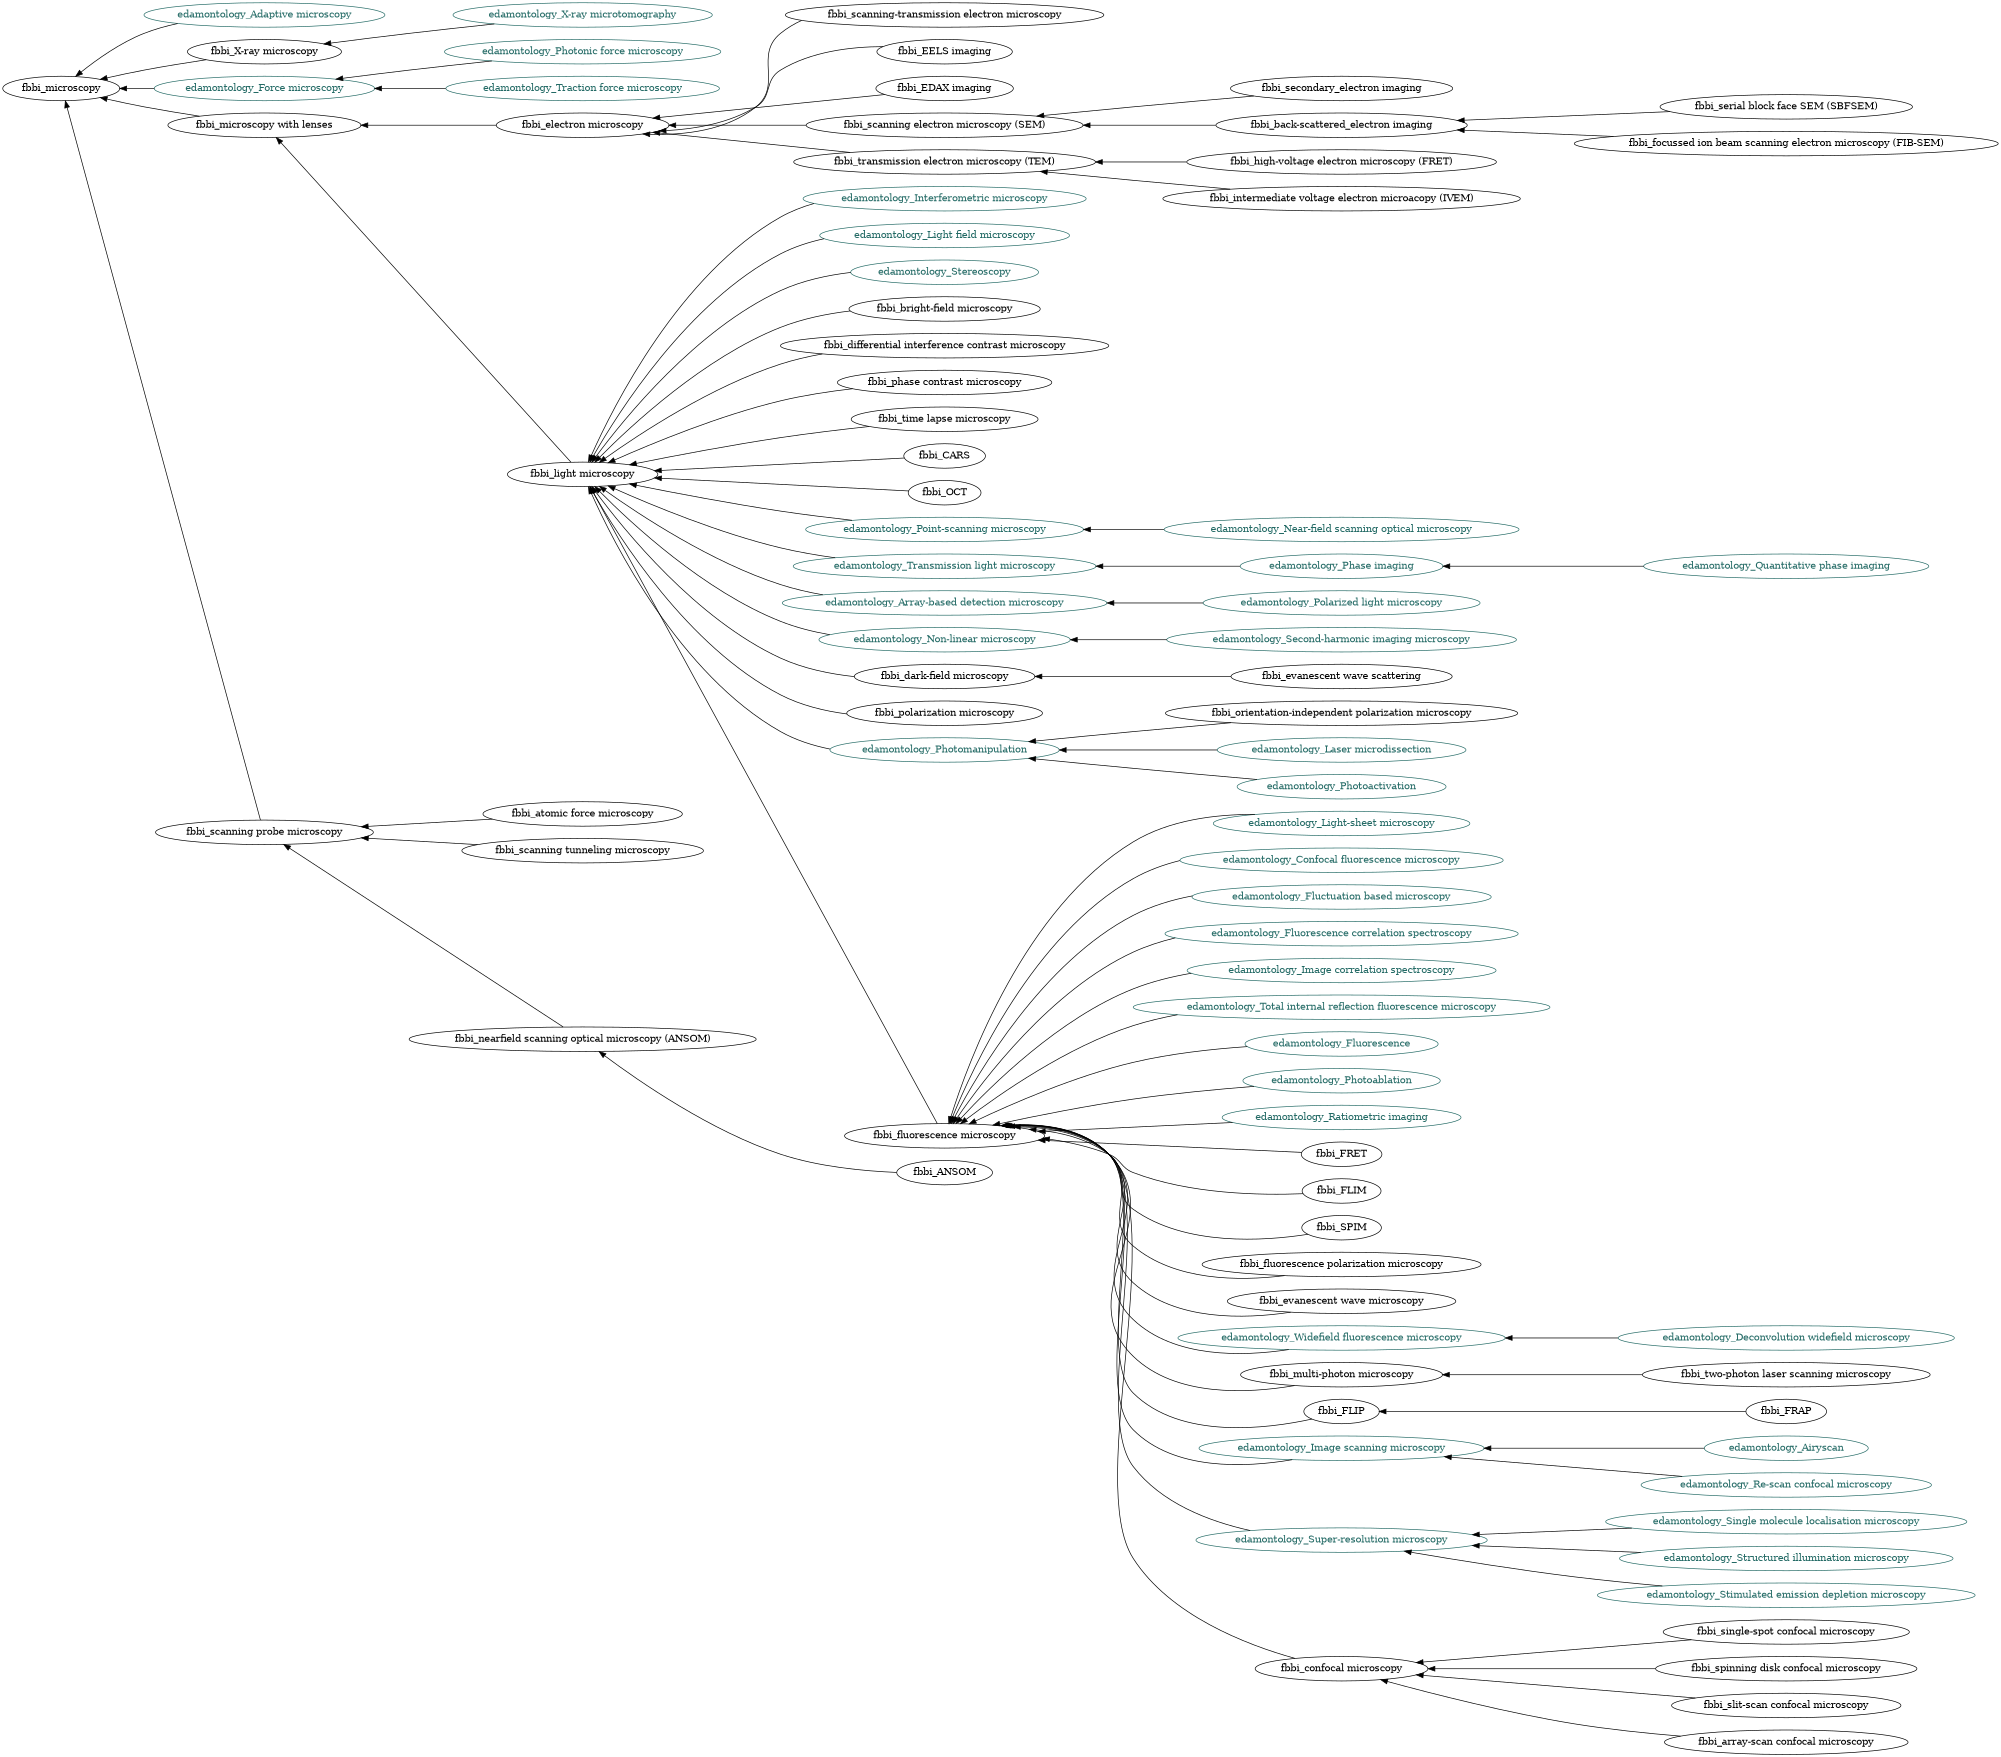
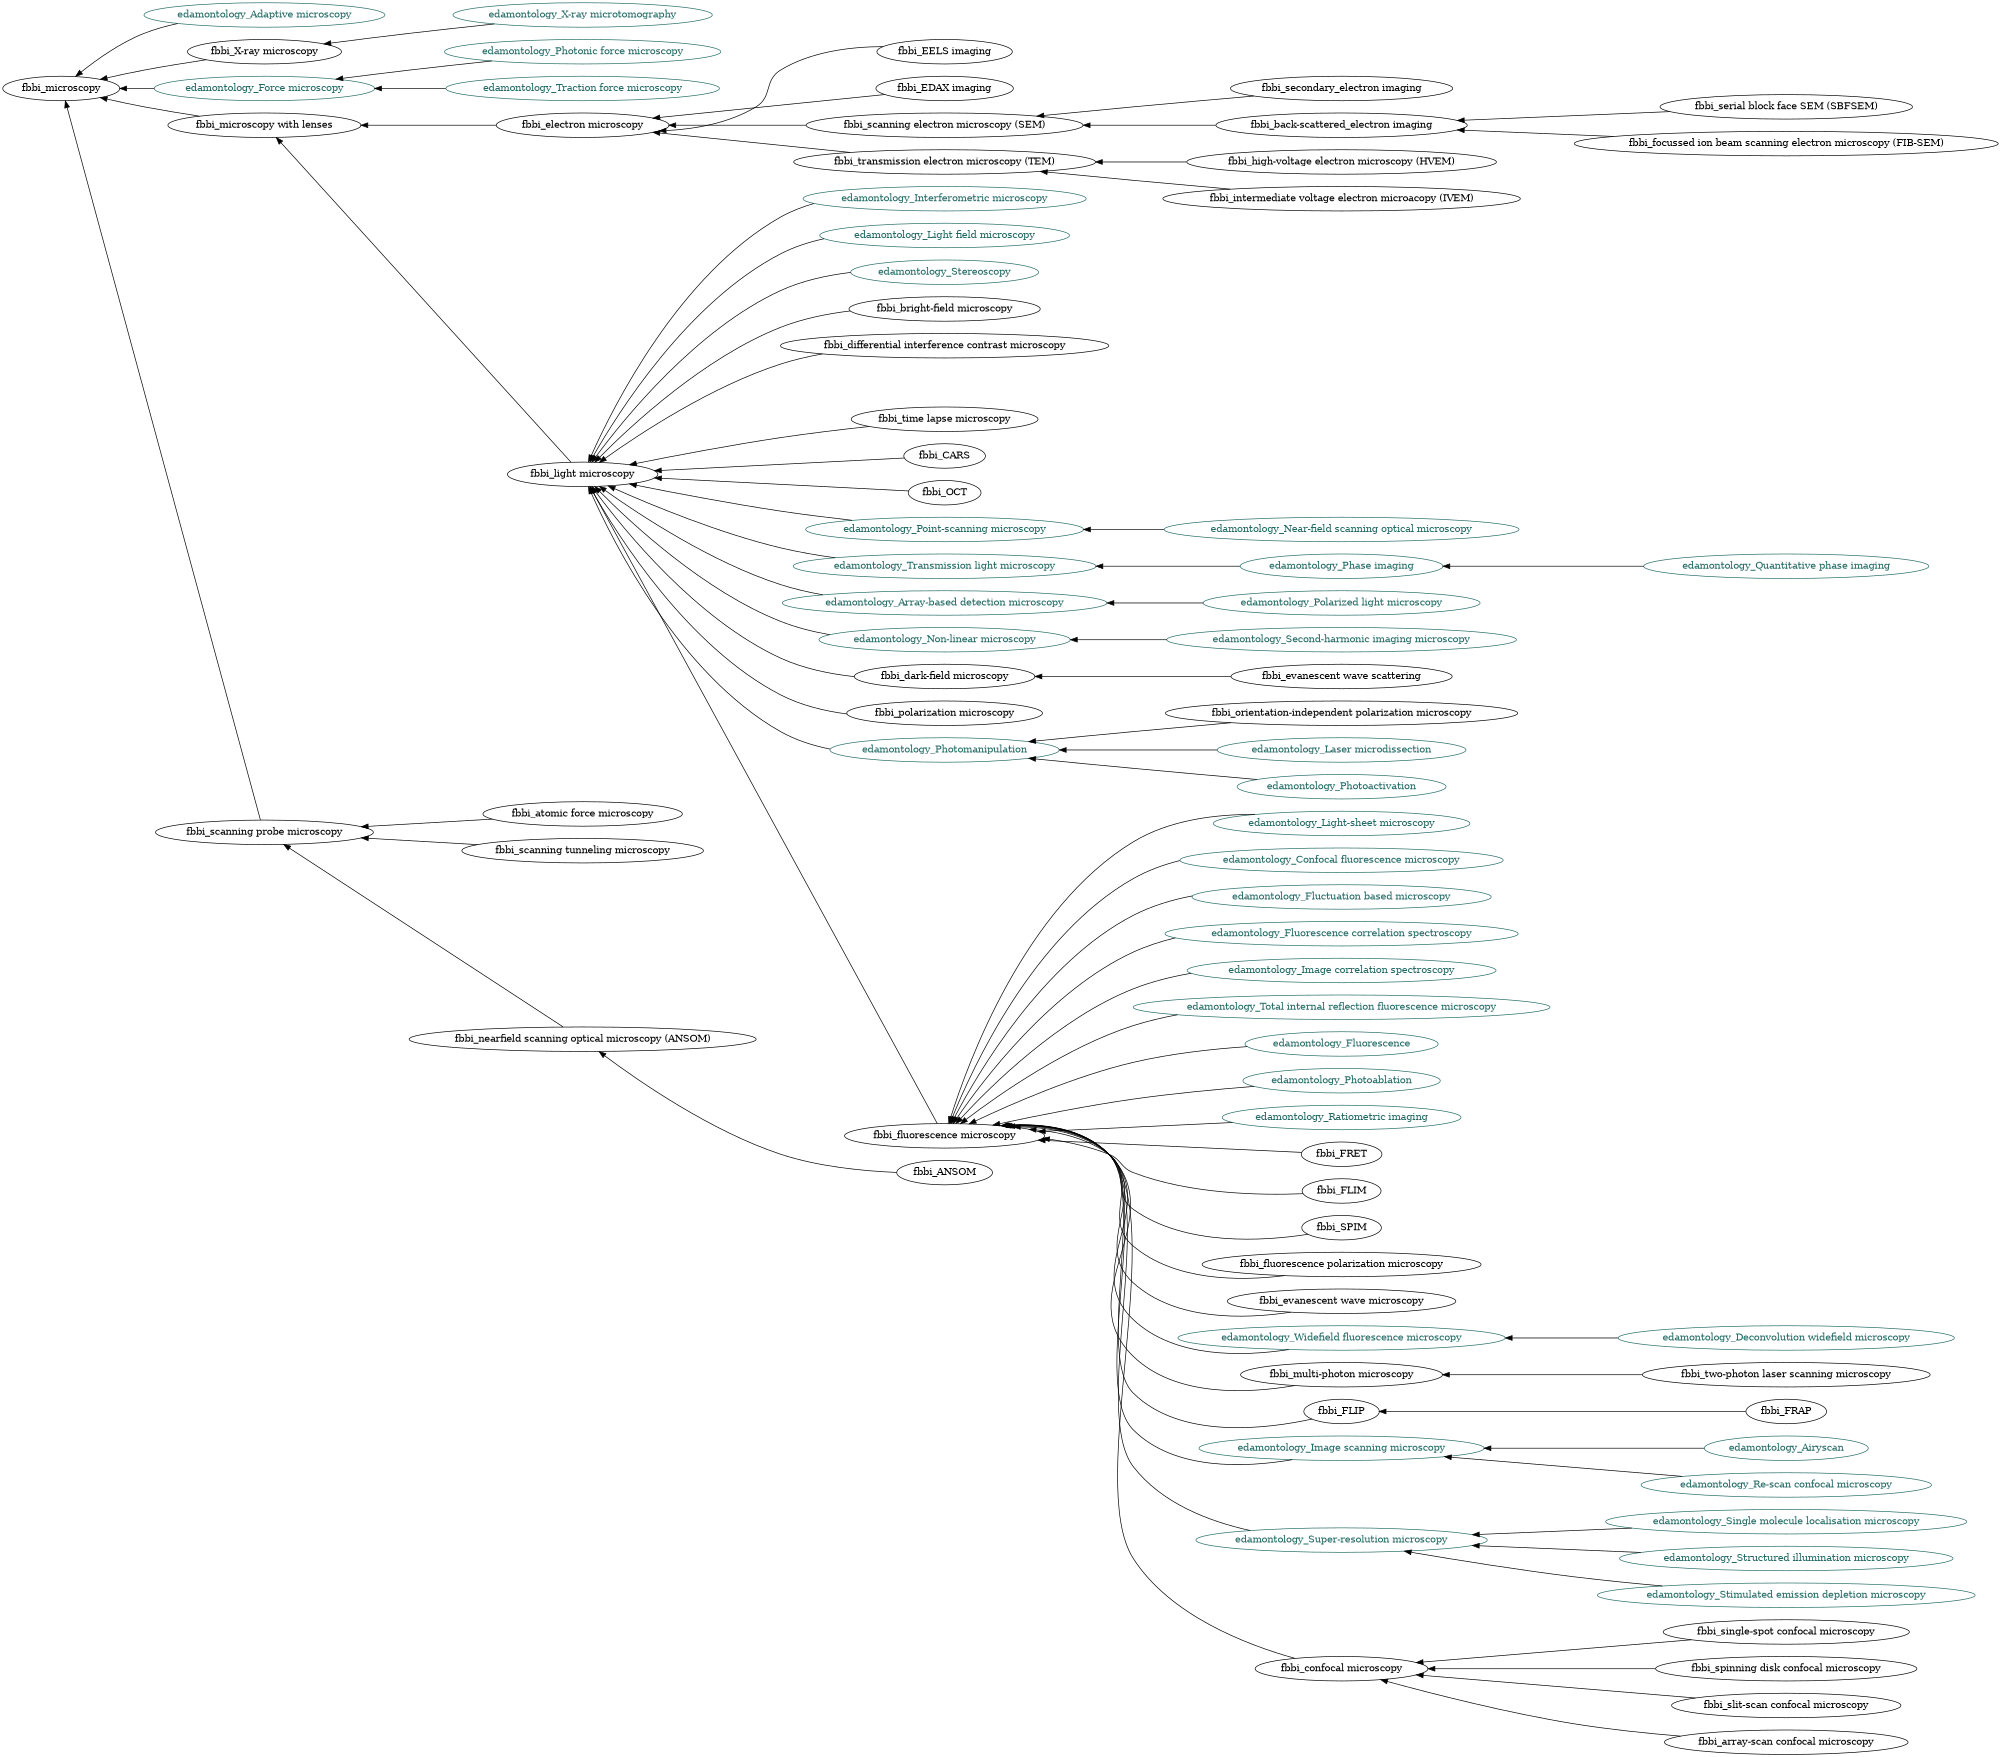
(945, 15) -> none
(1342, 162) -> (1342, 162)
(945, 382) -> none
